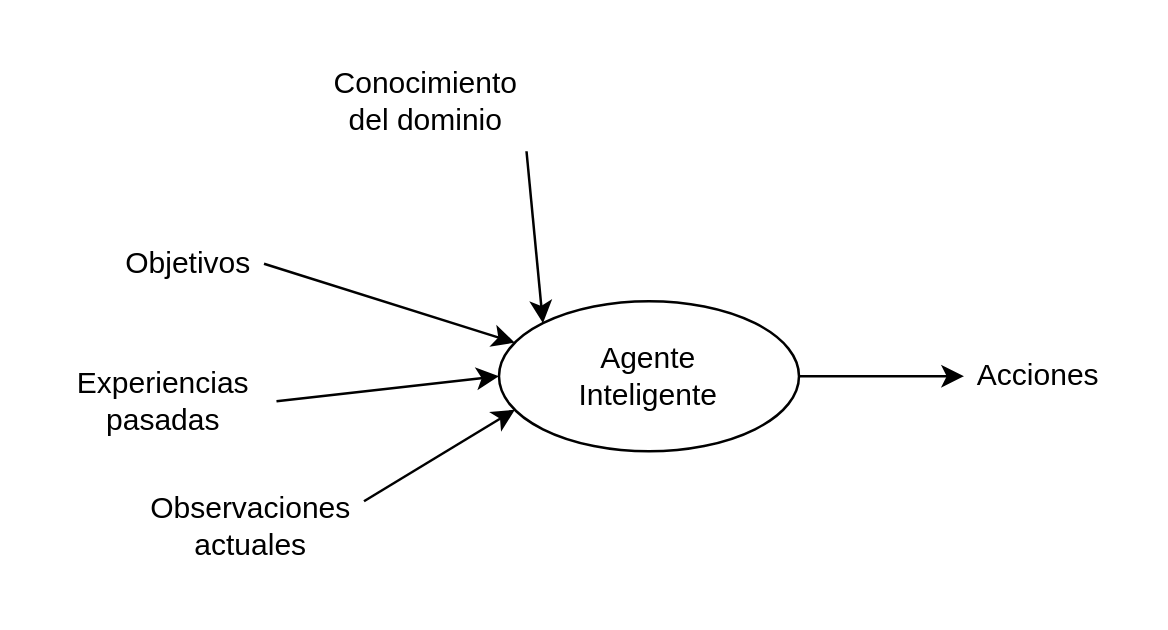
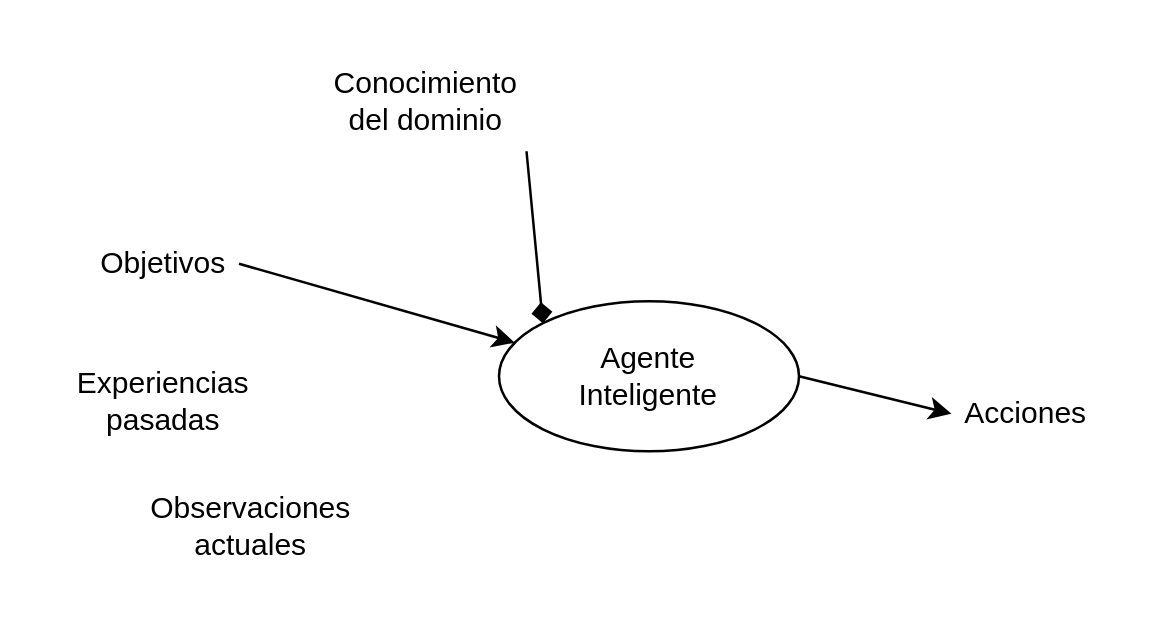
(189, 264) -> (164, 264)
(541, 304) -> (541, 303)
(1039, 376) -> (1026, 414)
(379, 390) -> none
(432, 460) -> none
